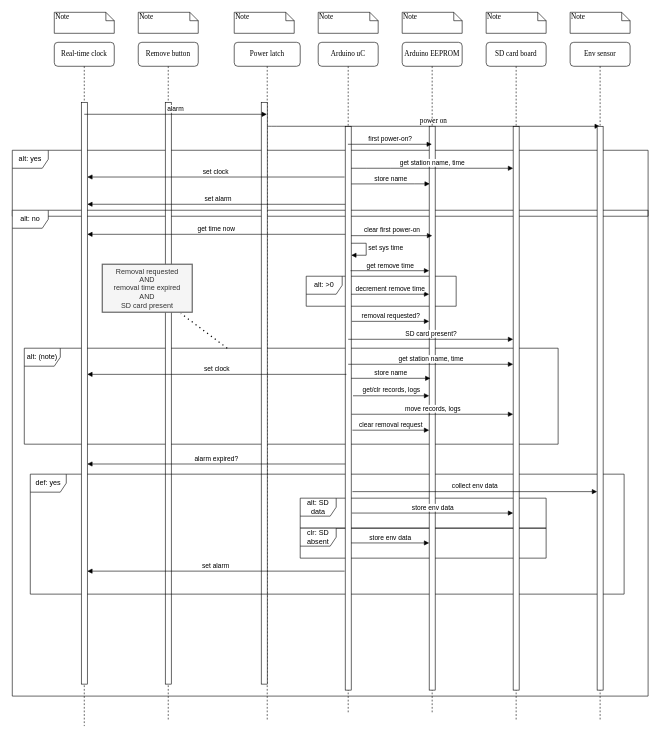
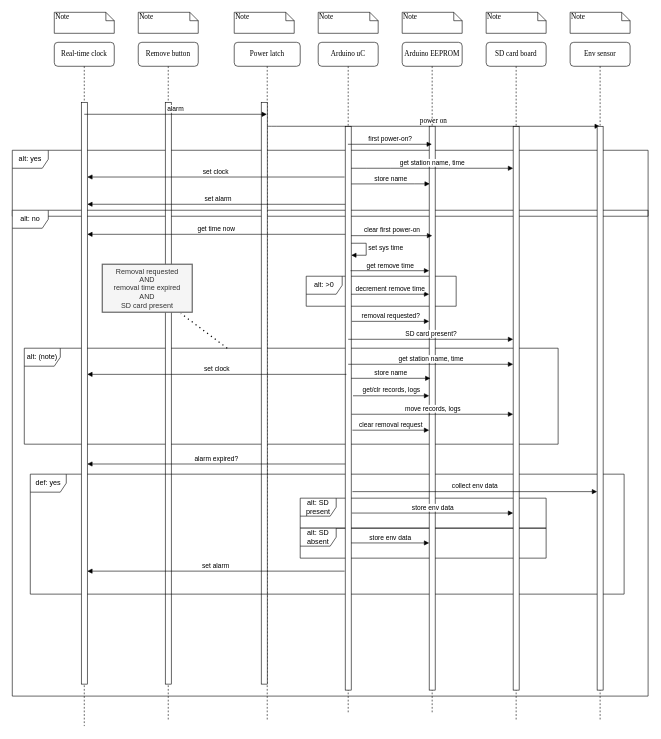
(318, 507) -> (318, 507)
(318, 537) -> (318, 537)
